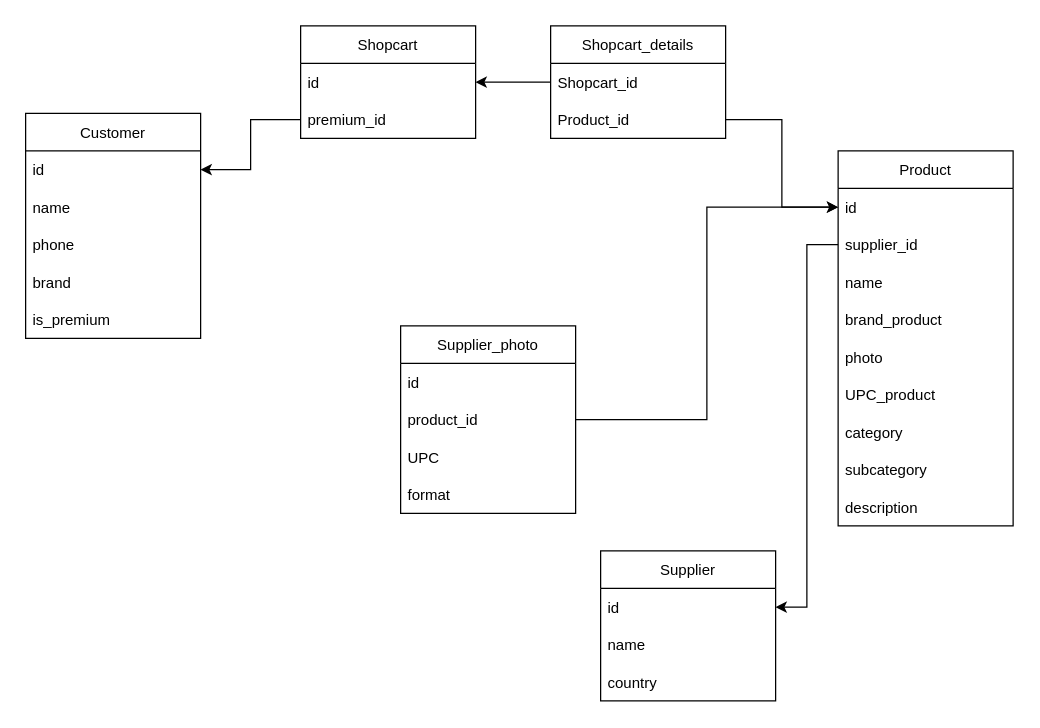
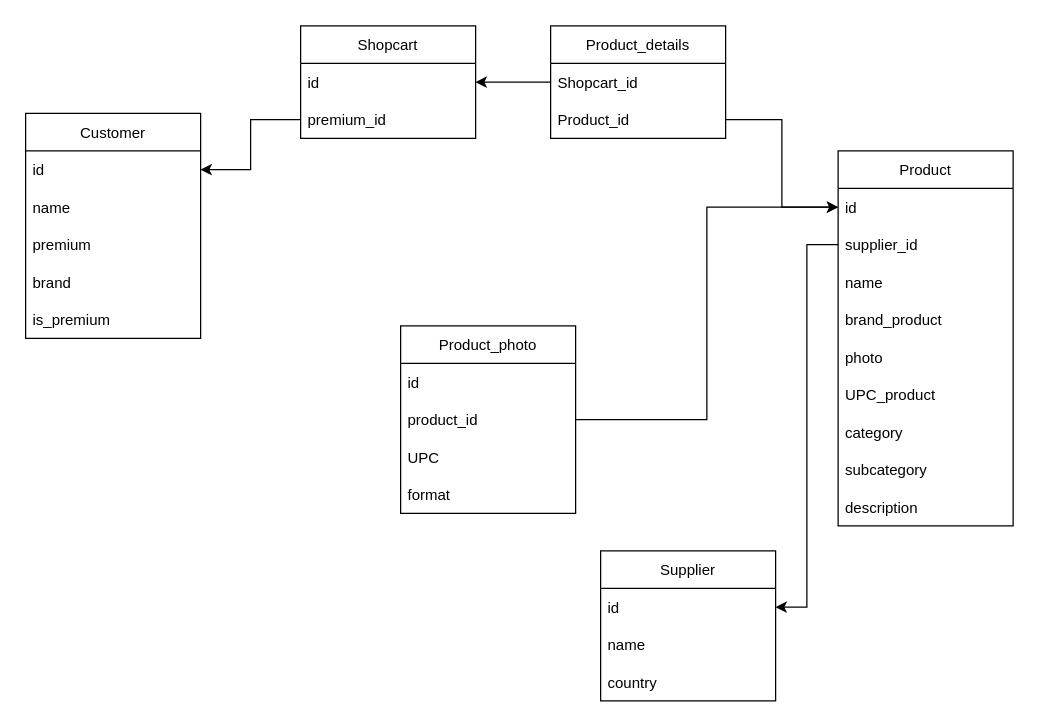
(638, 45) -> (638, 45)
(54, 245) -> (60, 245)
(488, 345) -> (488, 345)
